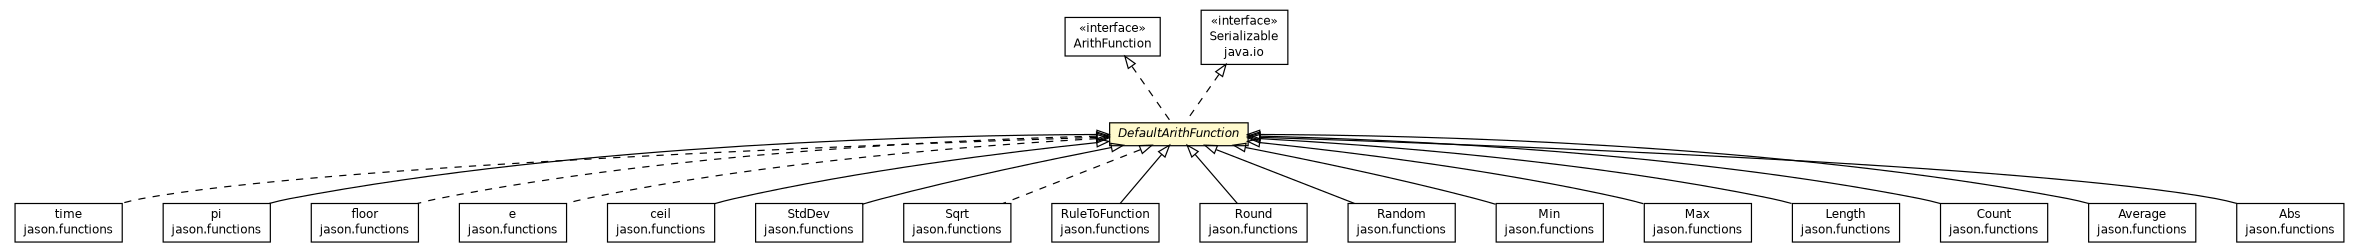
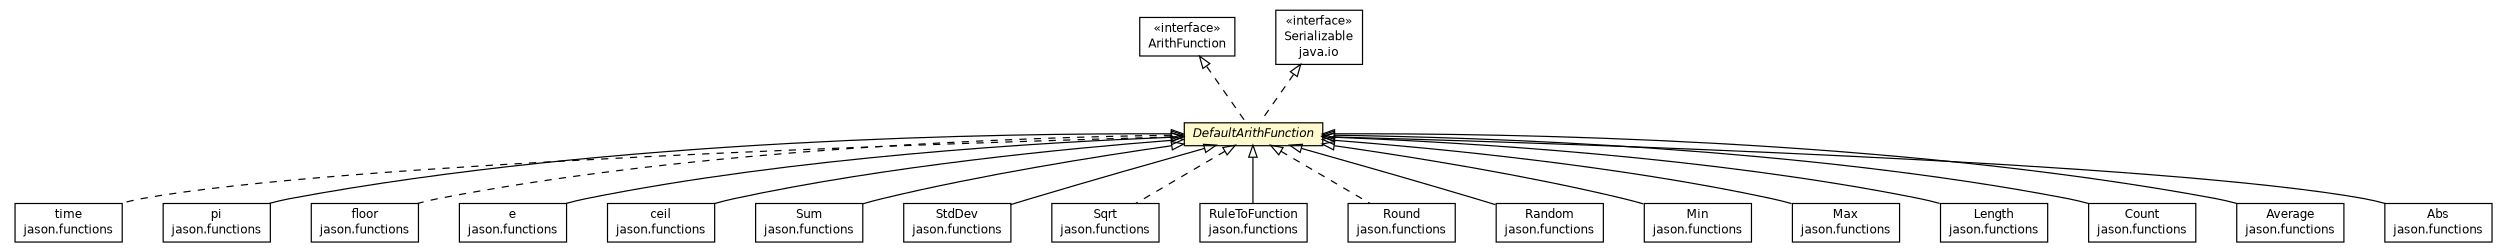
(830, 161) -> (867, 158)
(1216, 179) -> (1325, 177)
none -> (809, 223)
